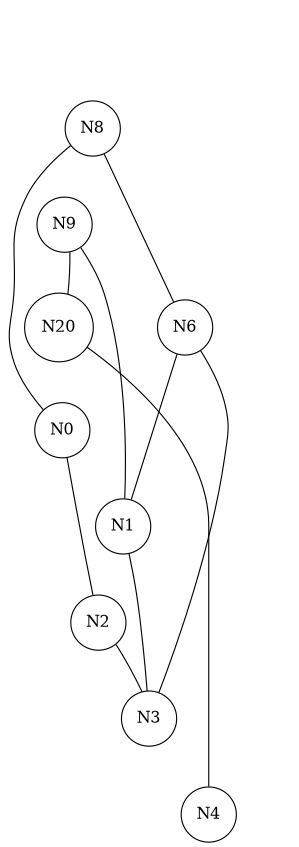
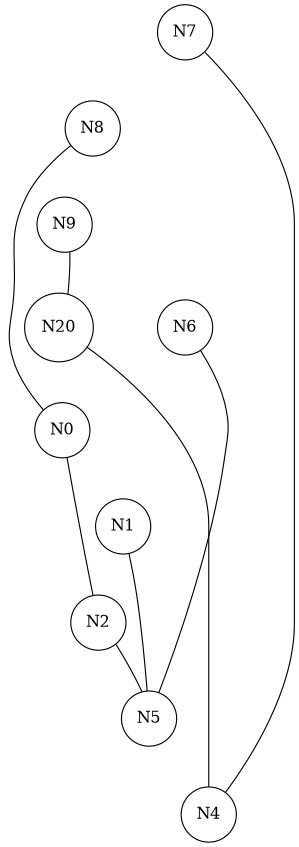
none -> (185, 32)
(139, 228) -> none
(119, 363) -> none
(154, 427) -> none
(149, 719) -> (149, 719)
